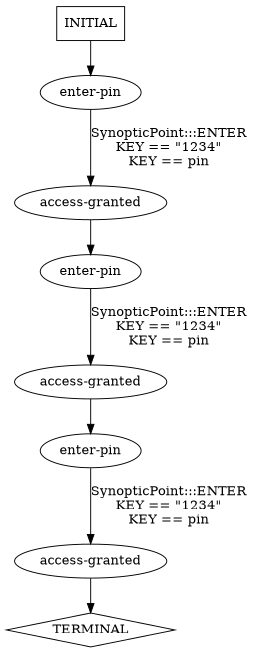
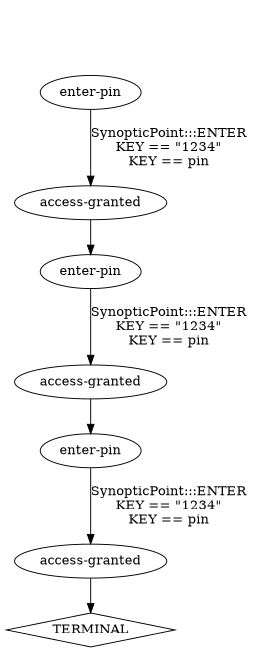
(91, 24) -> none
